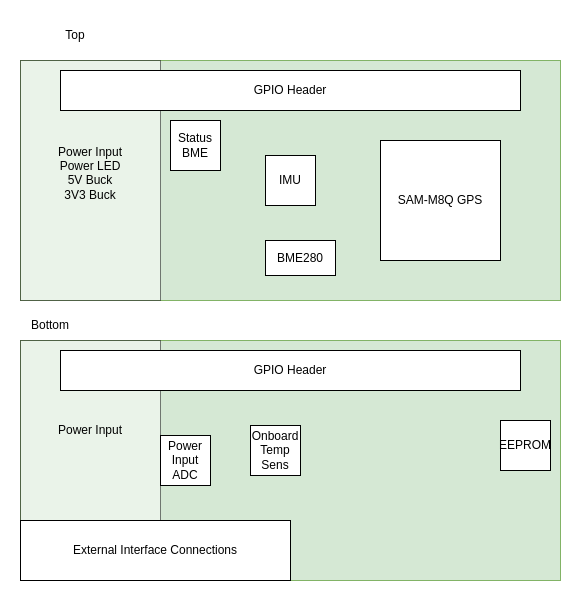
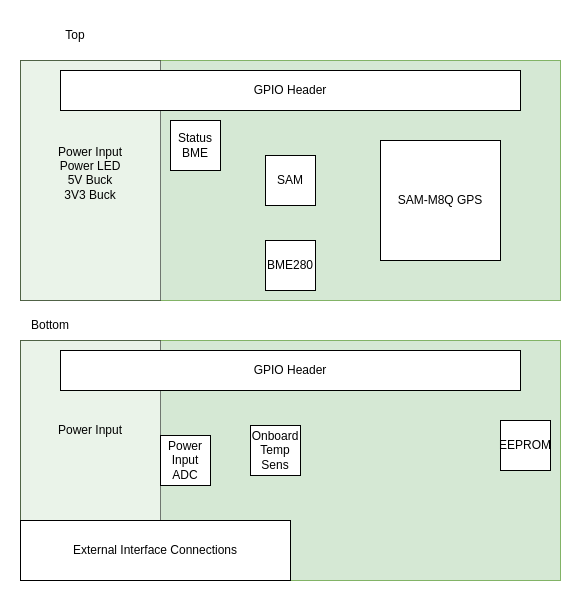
(291, 181) -> (291, 181)
(301, 258) -> (291, 266)
